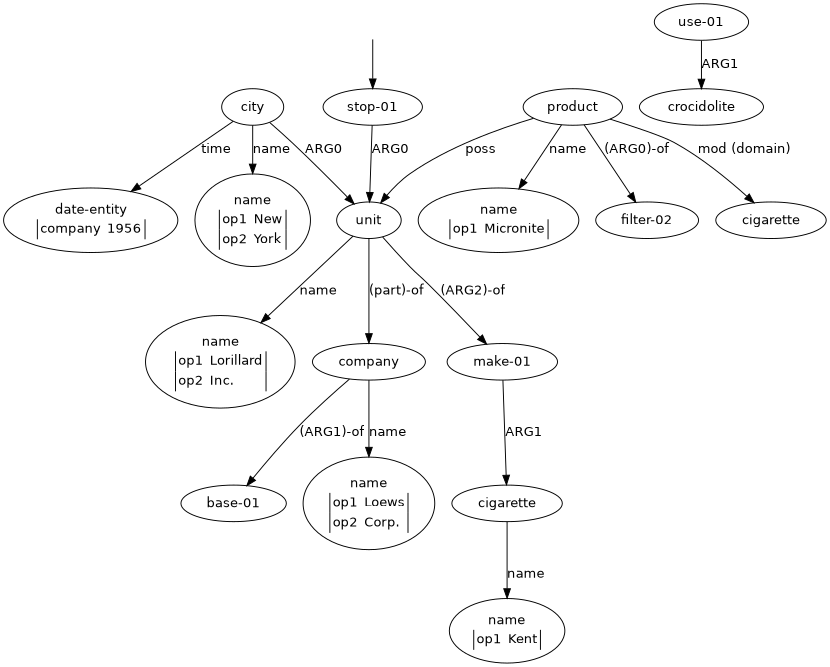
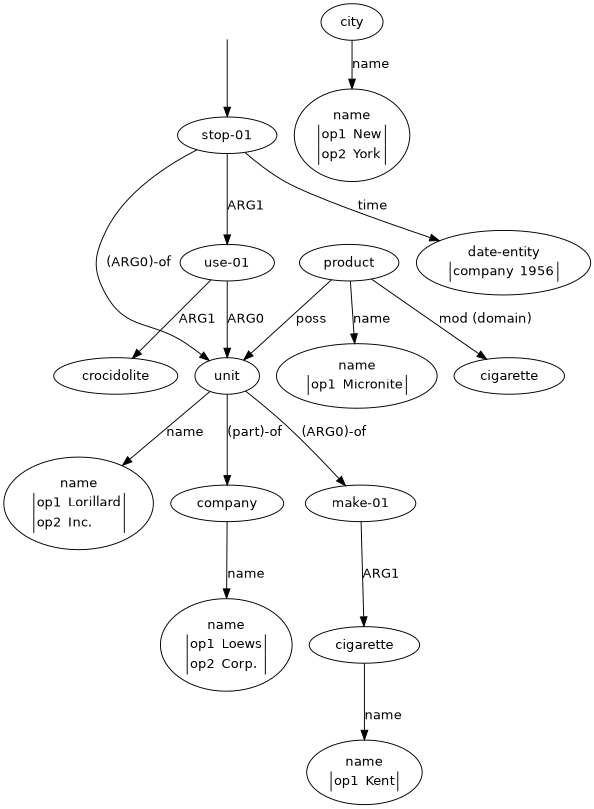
(391, 149) -> (139, 263)
(186, 154) -> (334, 203)
(309, 159) -> (227, 315)
none -> (227, 194)
(647, 220) -> none
(473, 291) -> (334, 433)
(234, 503) -> none
